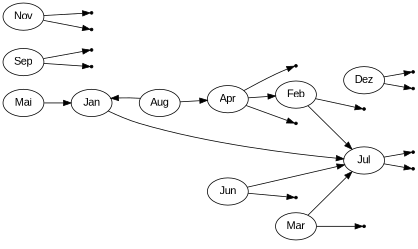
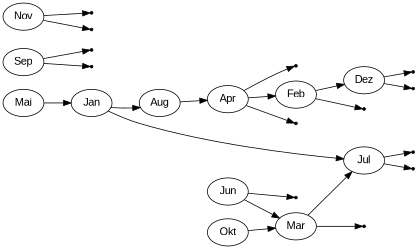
(129, 98) -> (122, 108)
(327, 125) -> (326, 88)
(292, 177) -> (259, 207)
none -> (228, 232)
